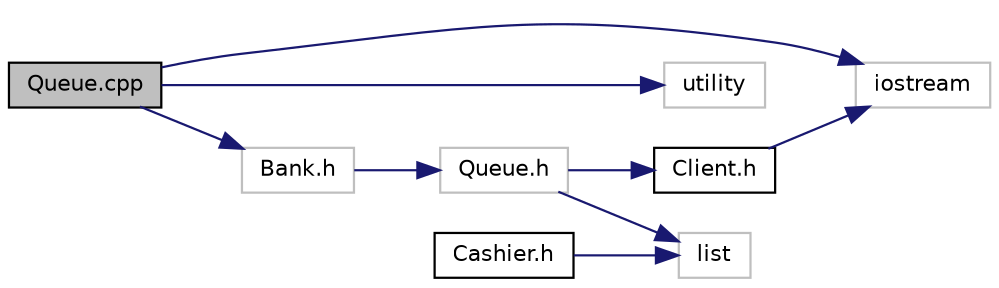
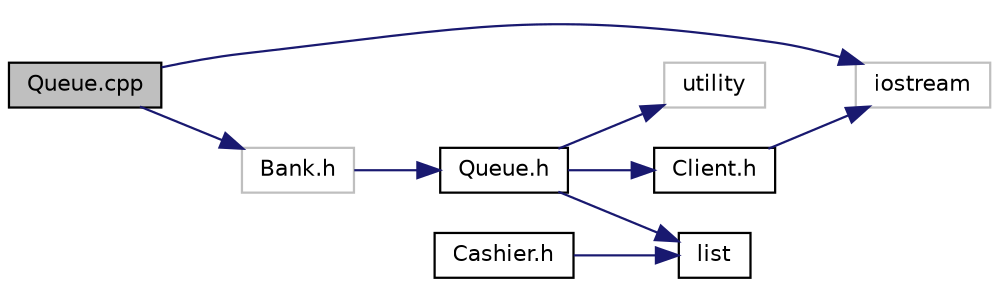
(401, 85) -> (601, 131)
(504, 170) -> (504, 170)
(715, 255) -> (715, 255)
